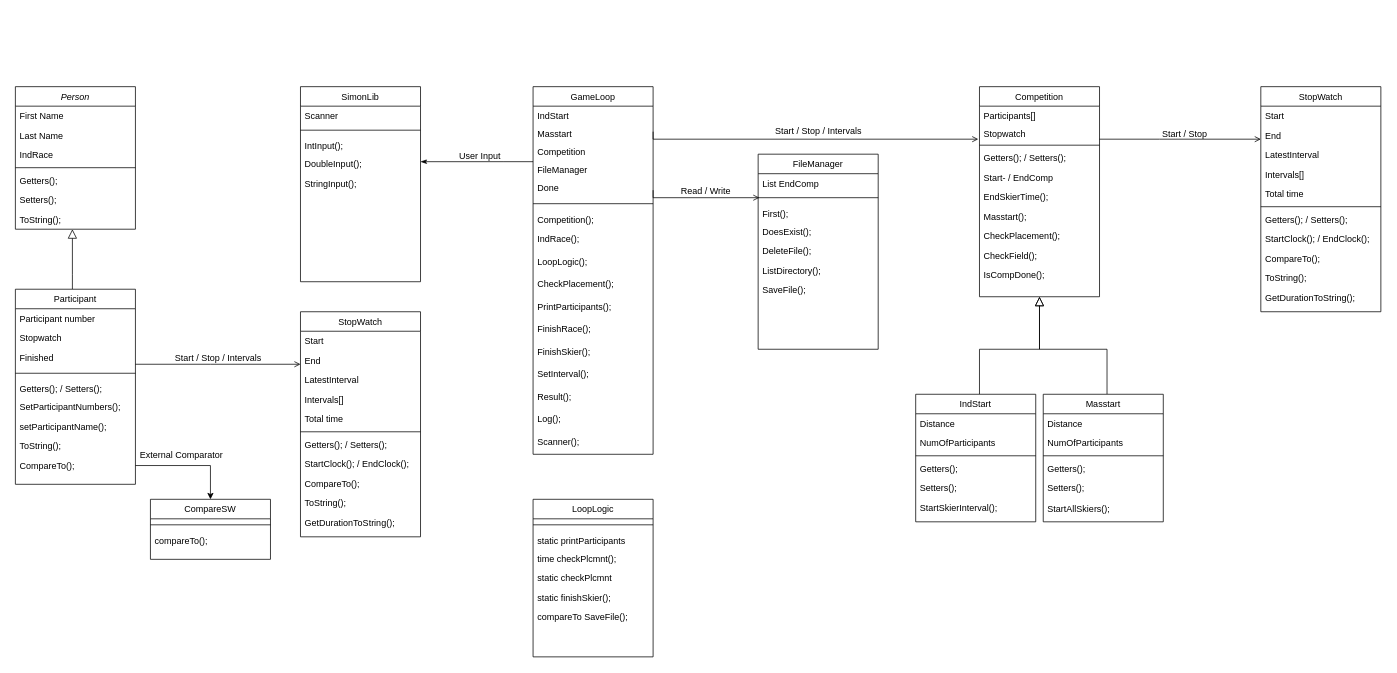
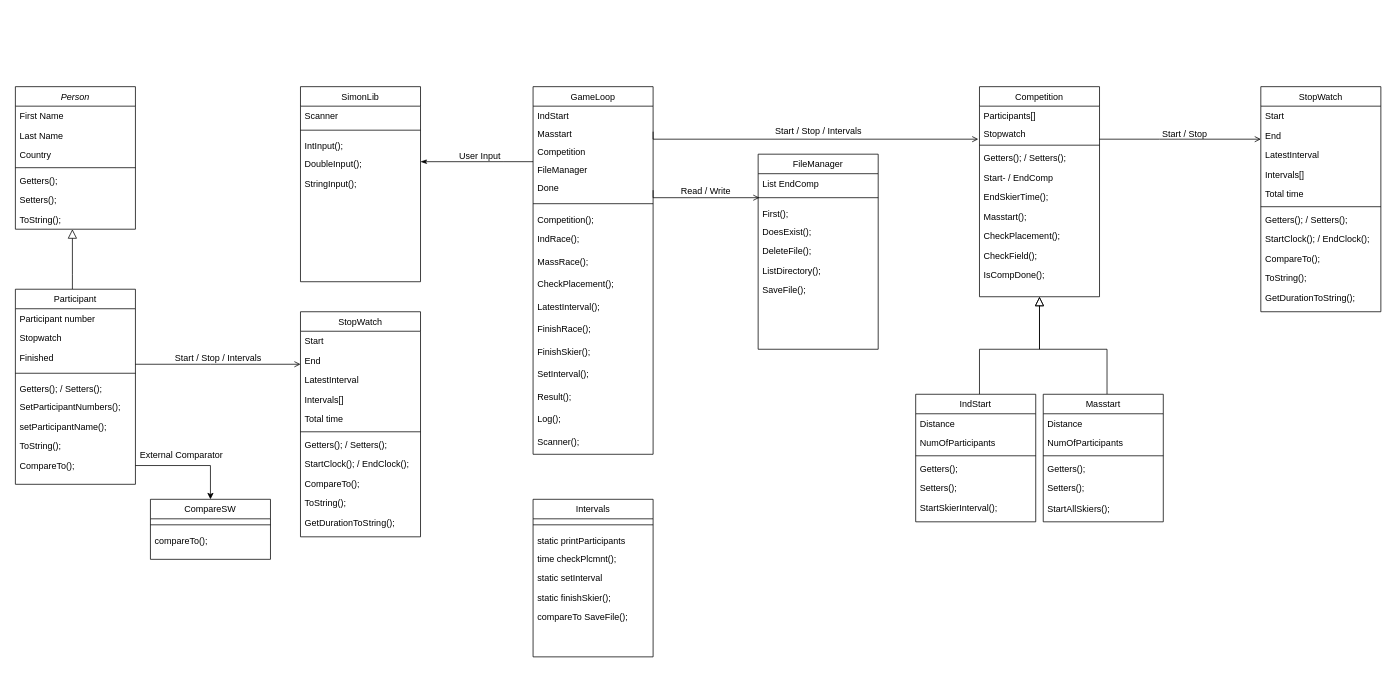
(37, 155) -> (37, 155)
(565, 262) -> (564, 262)
(583, 307) -> (578, 307)
(593, 509) -> (593, 509)
(579, 578) -> (579, 578)
